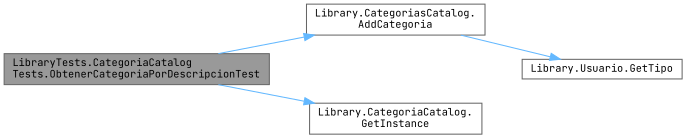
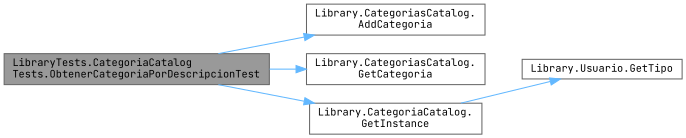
(506, 46) -> (506, 92)
none -> (396, 69)
